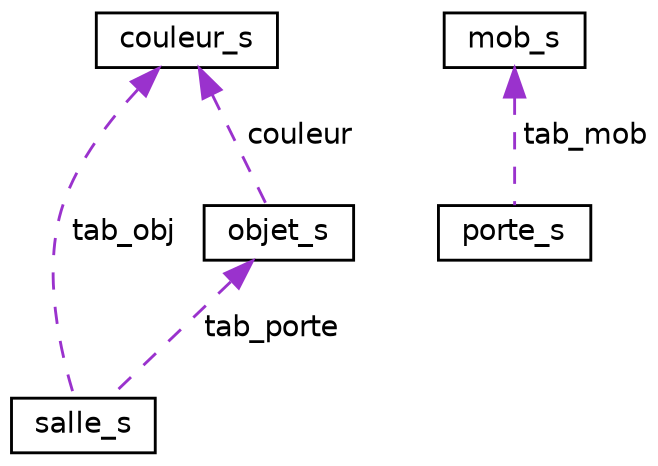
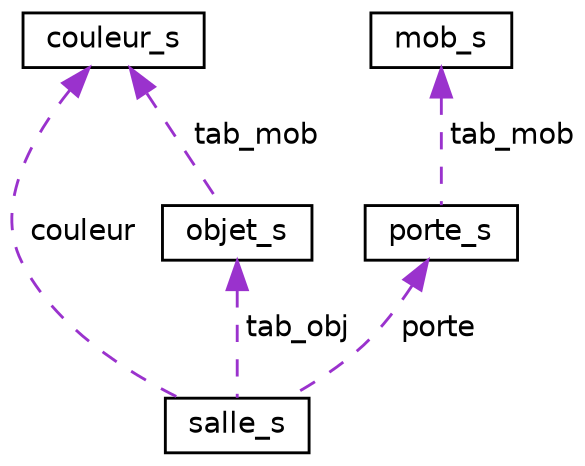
(296, 137) -> (252, 137)
(121, 233) -> (79, 233)
(267, 329) -> (295, 329)
none -> (358, 350)
